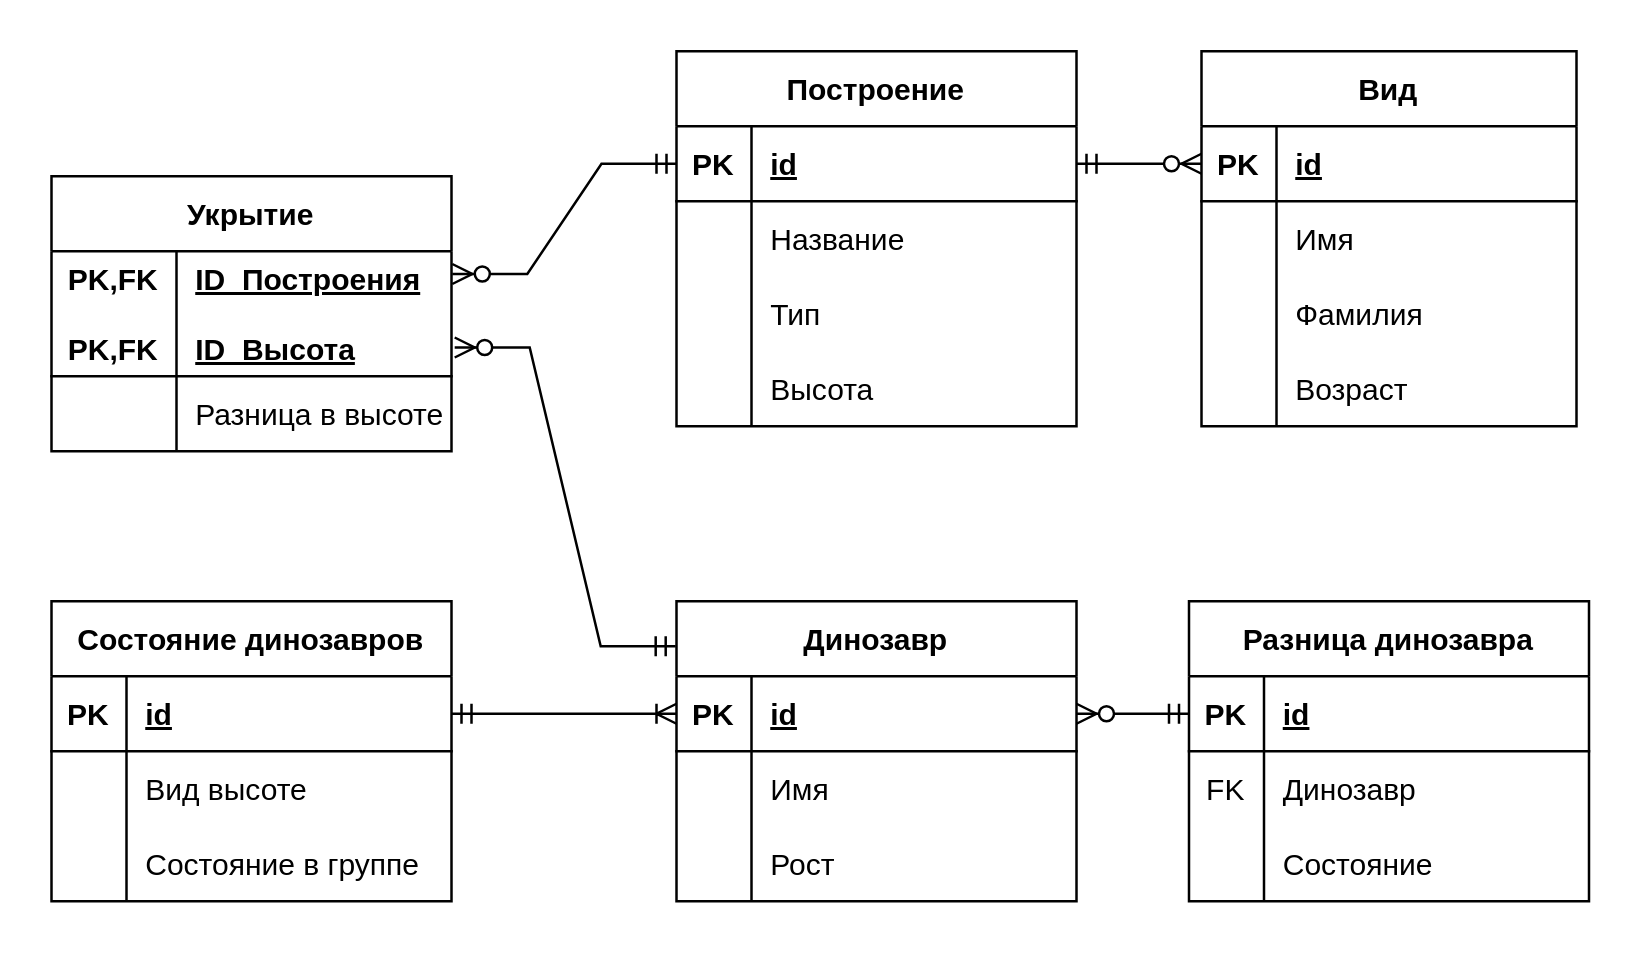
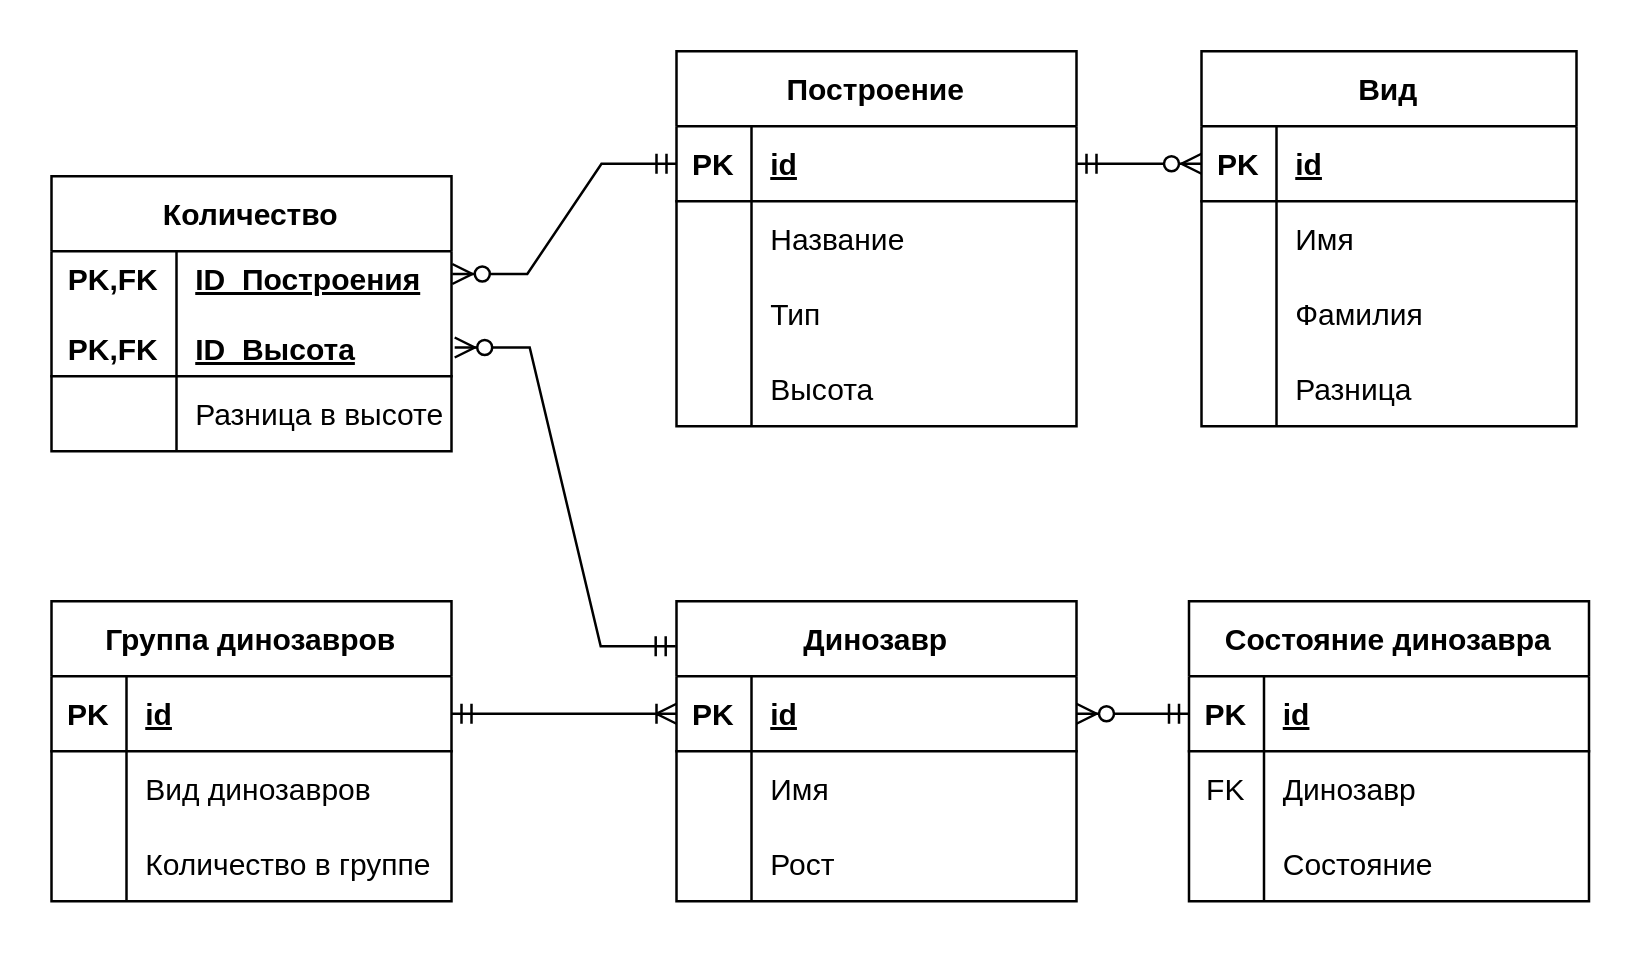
(250, 215) -> (250, 215)
(1354, 390) -> (1354, 390)
(250, 640) -> (250, 640)
(1388, 640) -> (1388, 640)
(225, 790) -> (259, 790)
(288, 865) -> (297, 865)
